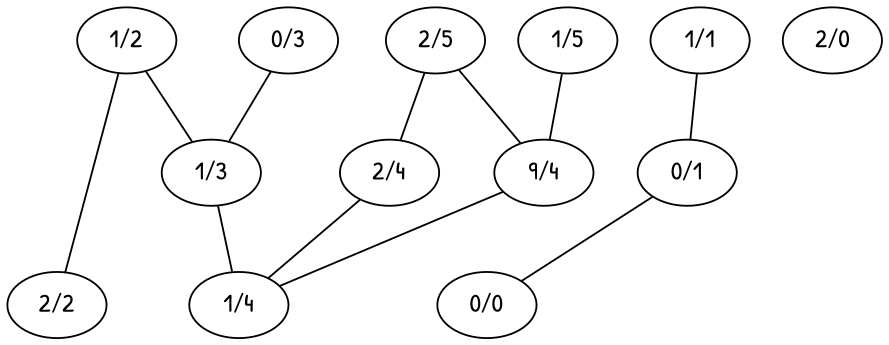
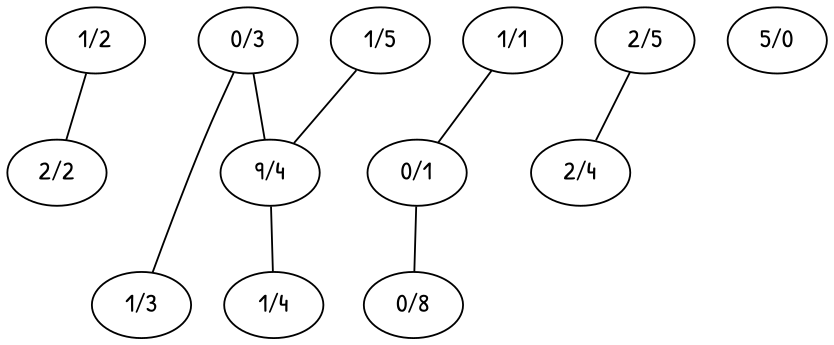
(832, 40) -> (777, 40)
(169, 107) -> none
(490, 107) -> (259, 106)
(225, 239) -> none
(314, 239) -> none
(487, 305) -> (413, 305)
